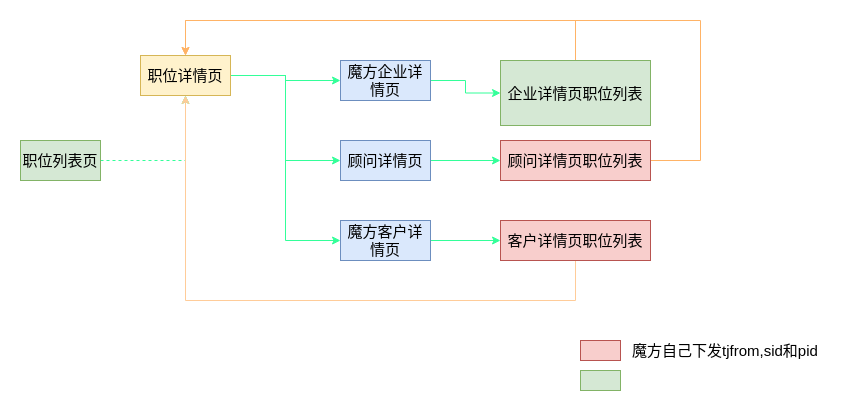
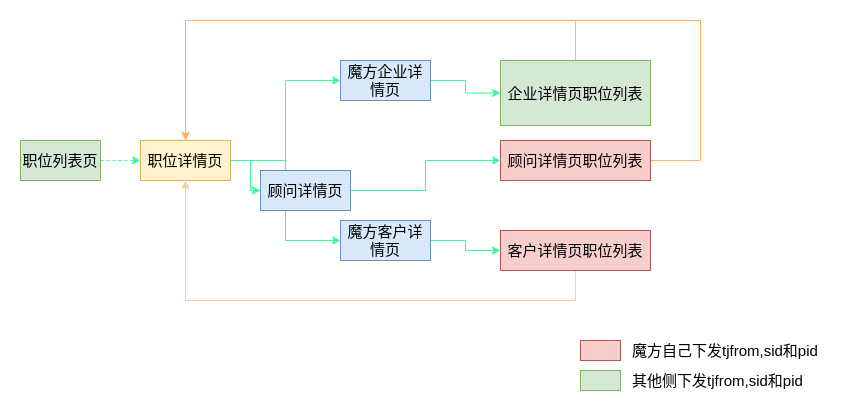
(186, 76) -> (186, 161)
(386, 161) -> (306, 191)
(576, 241) -> (576, 251)
none -> (726, 381)
